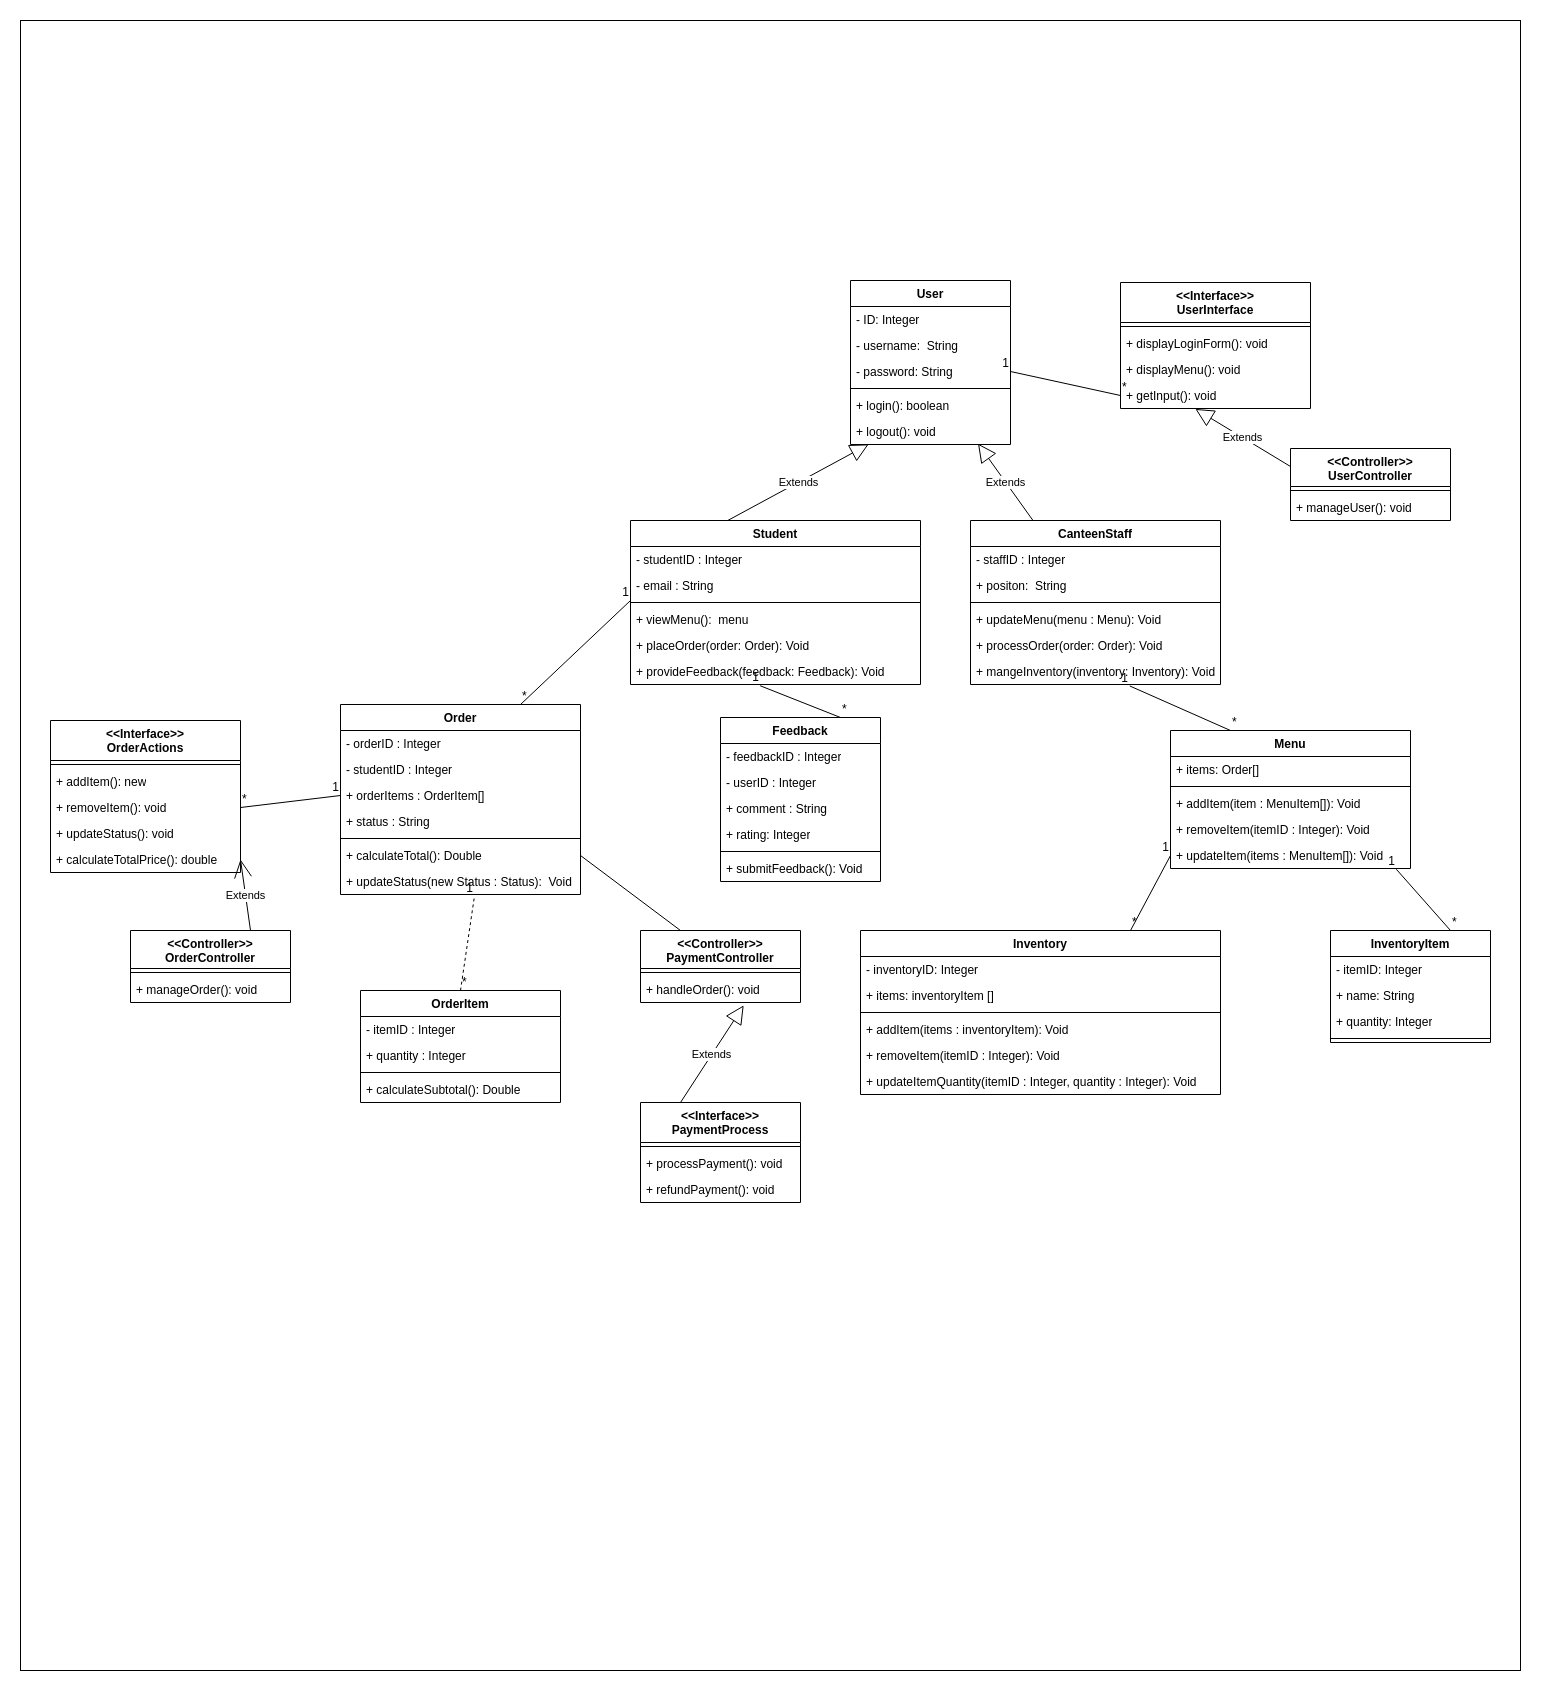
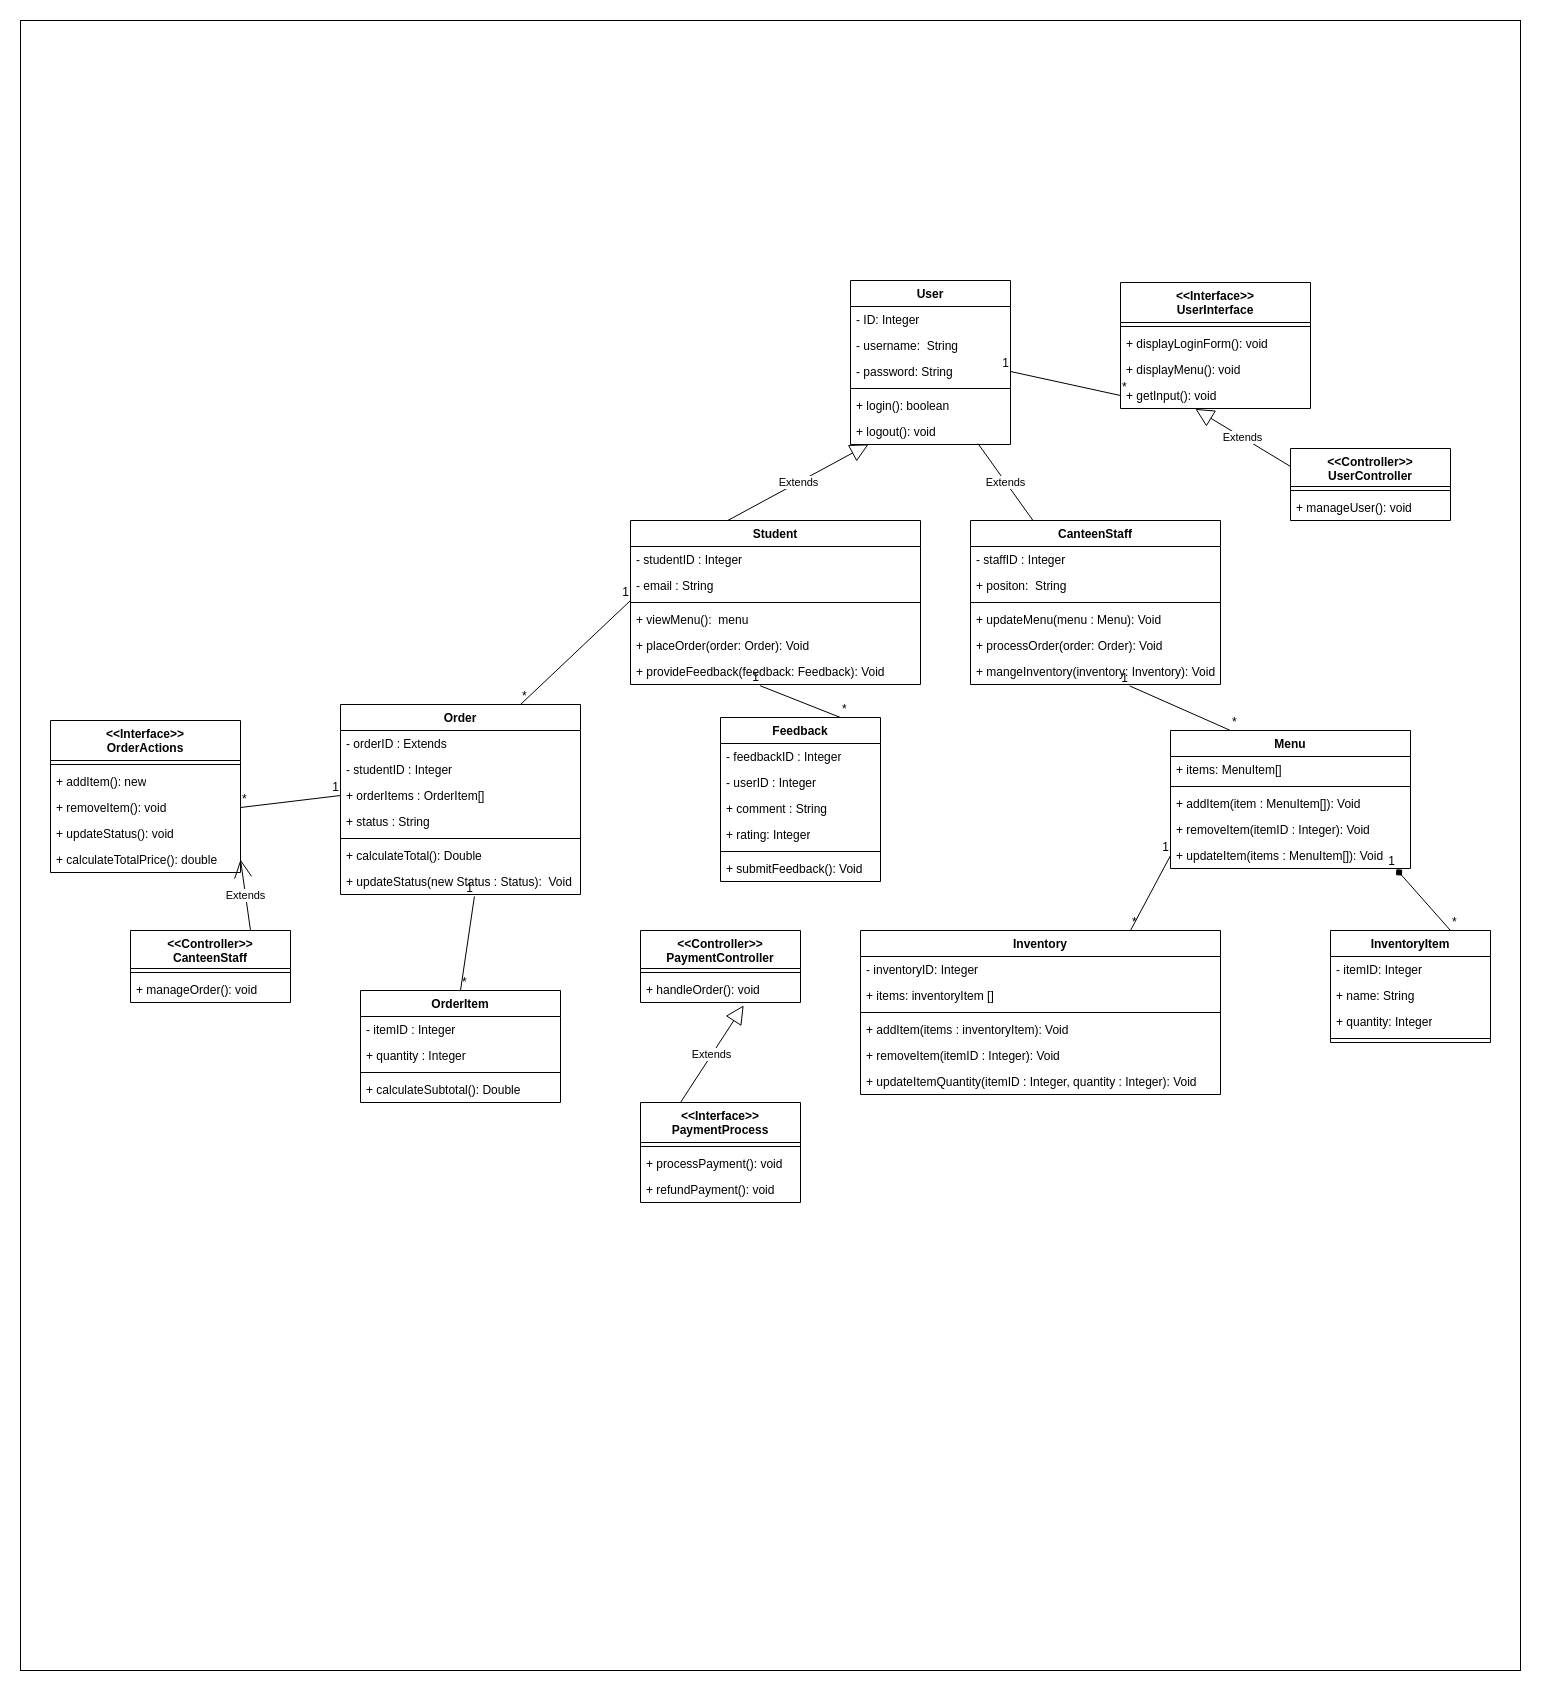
(989, 459) -> (984, 453)
(404, 745) -> (404, 745)
(1224, 771) -> (1234, 771)
(1400, 873) -> (1402, 876)
(632, 894) -> none
(468, 942) -> (468, 942)
(211, 952) -> (211, 952)
